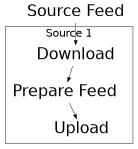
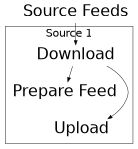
(76, 12) -> (76, 12)
(72, 109) -> (128, 90)
